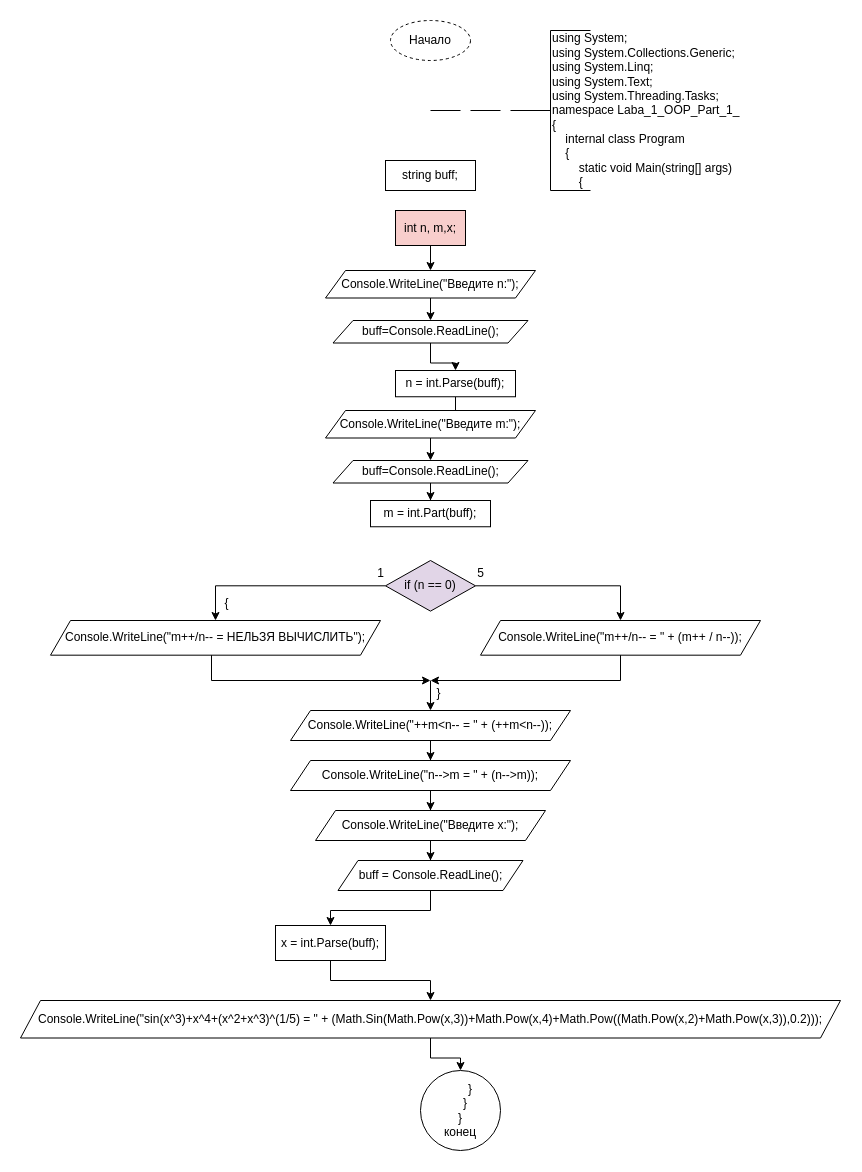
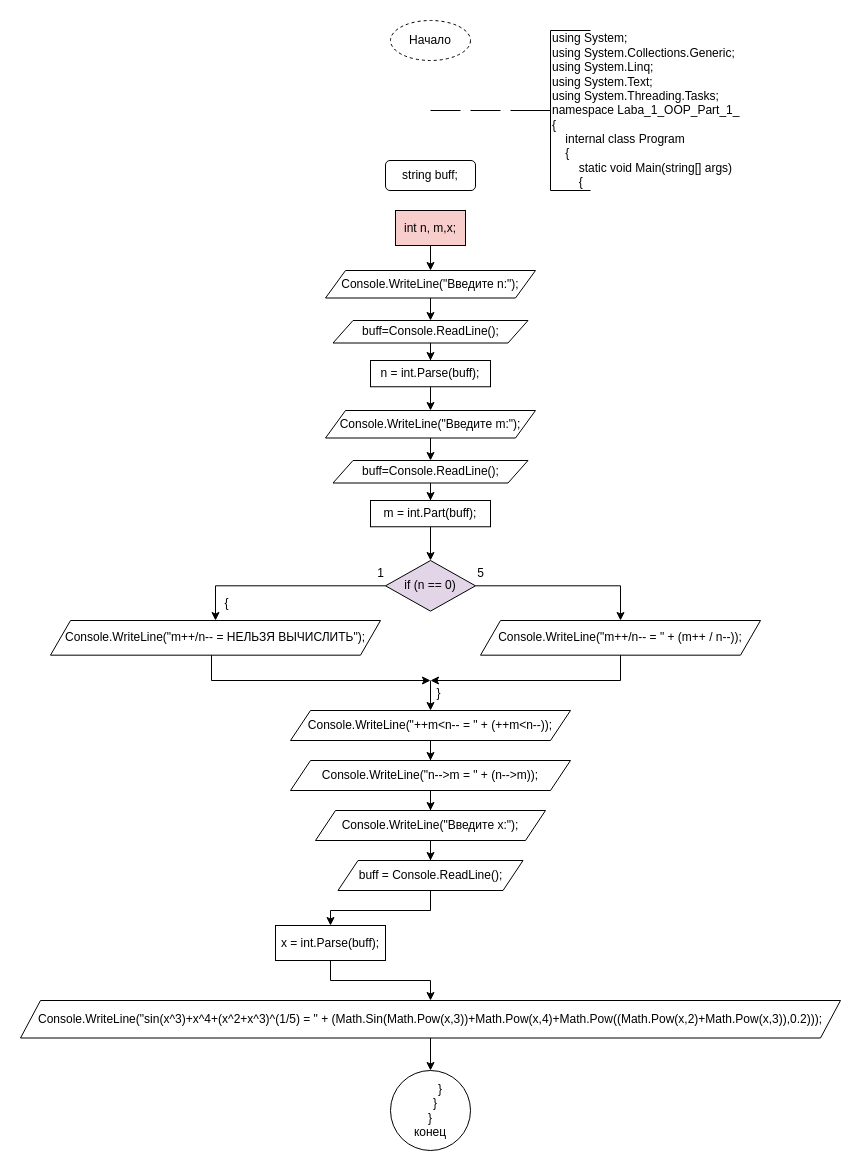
(431, 176) -> (431, 176)
(456, 384) -> (431, 374)
none -> (431, 546)
(461, 1111) -> (431, 1111)
